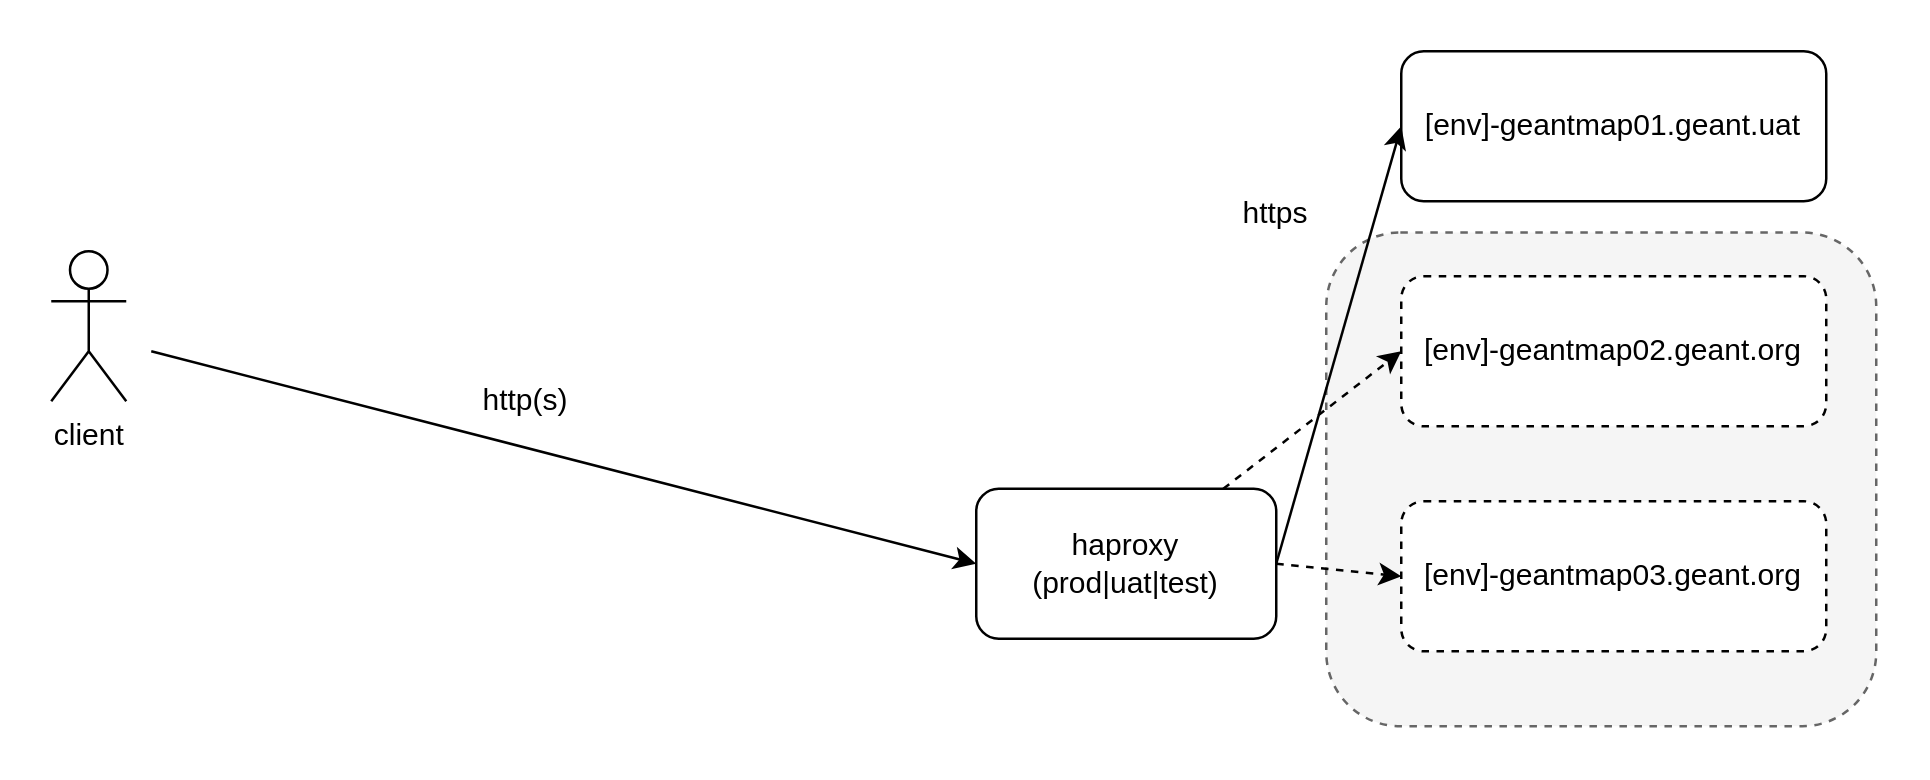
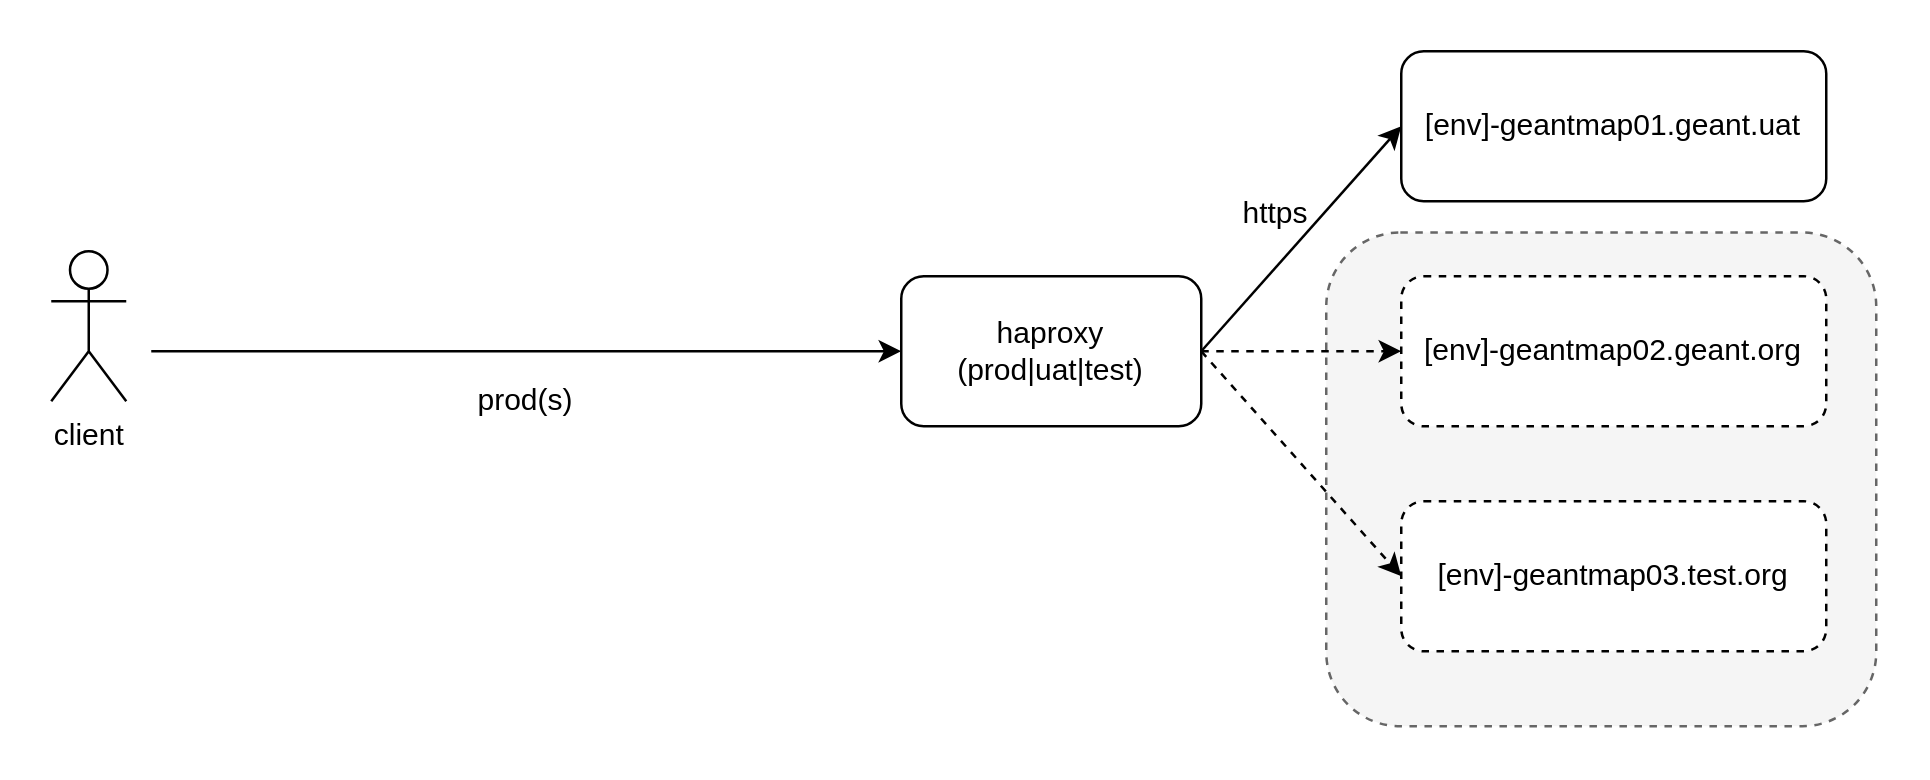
(526, 401) -> (526, 401)
(1126, 564) -> (1051, 351)
(1614, 576) -> (1614, 576)
